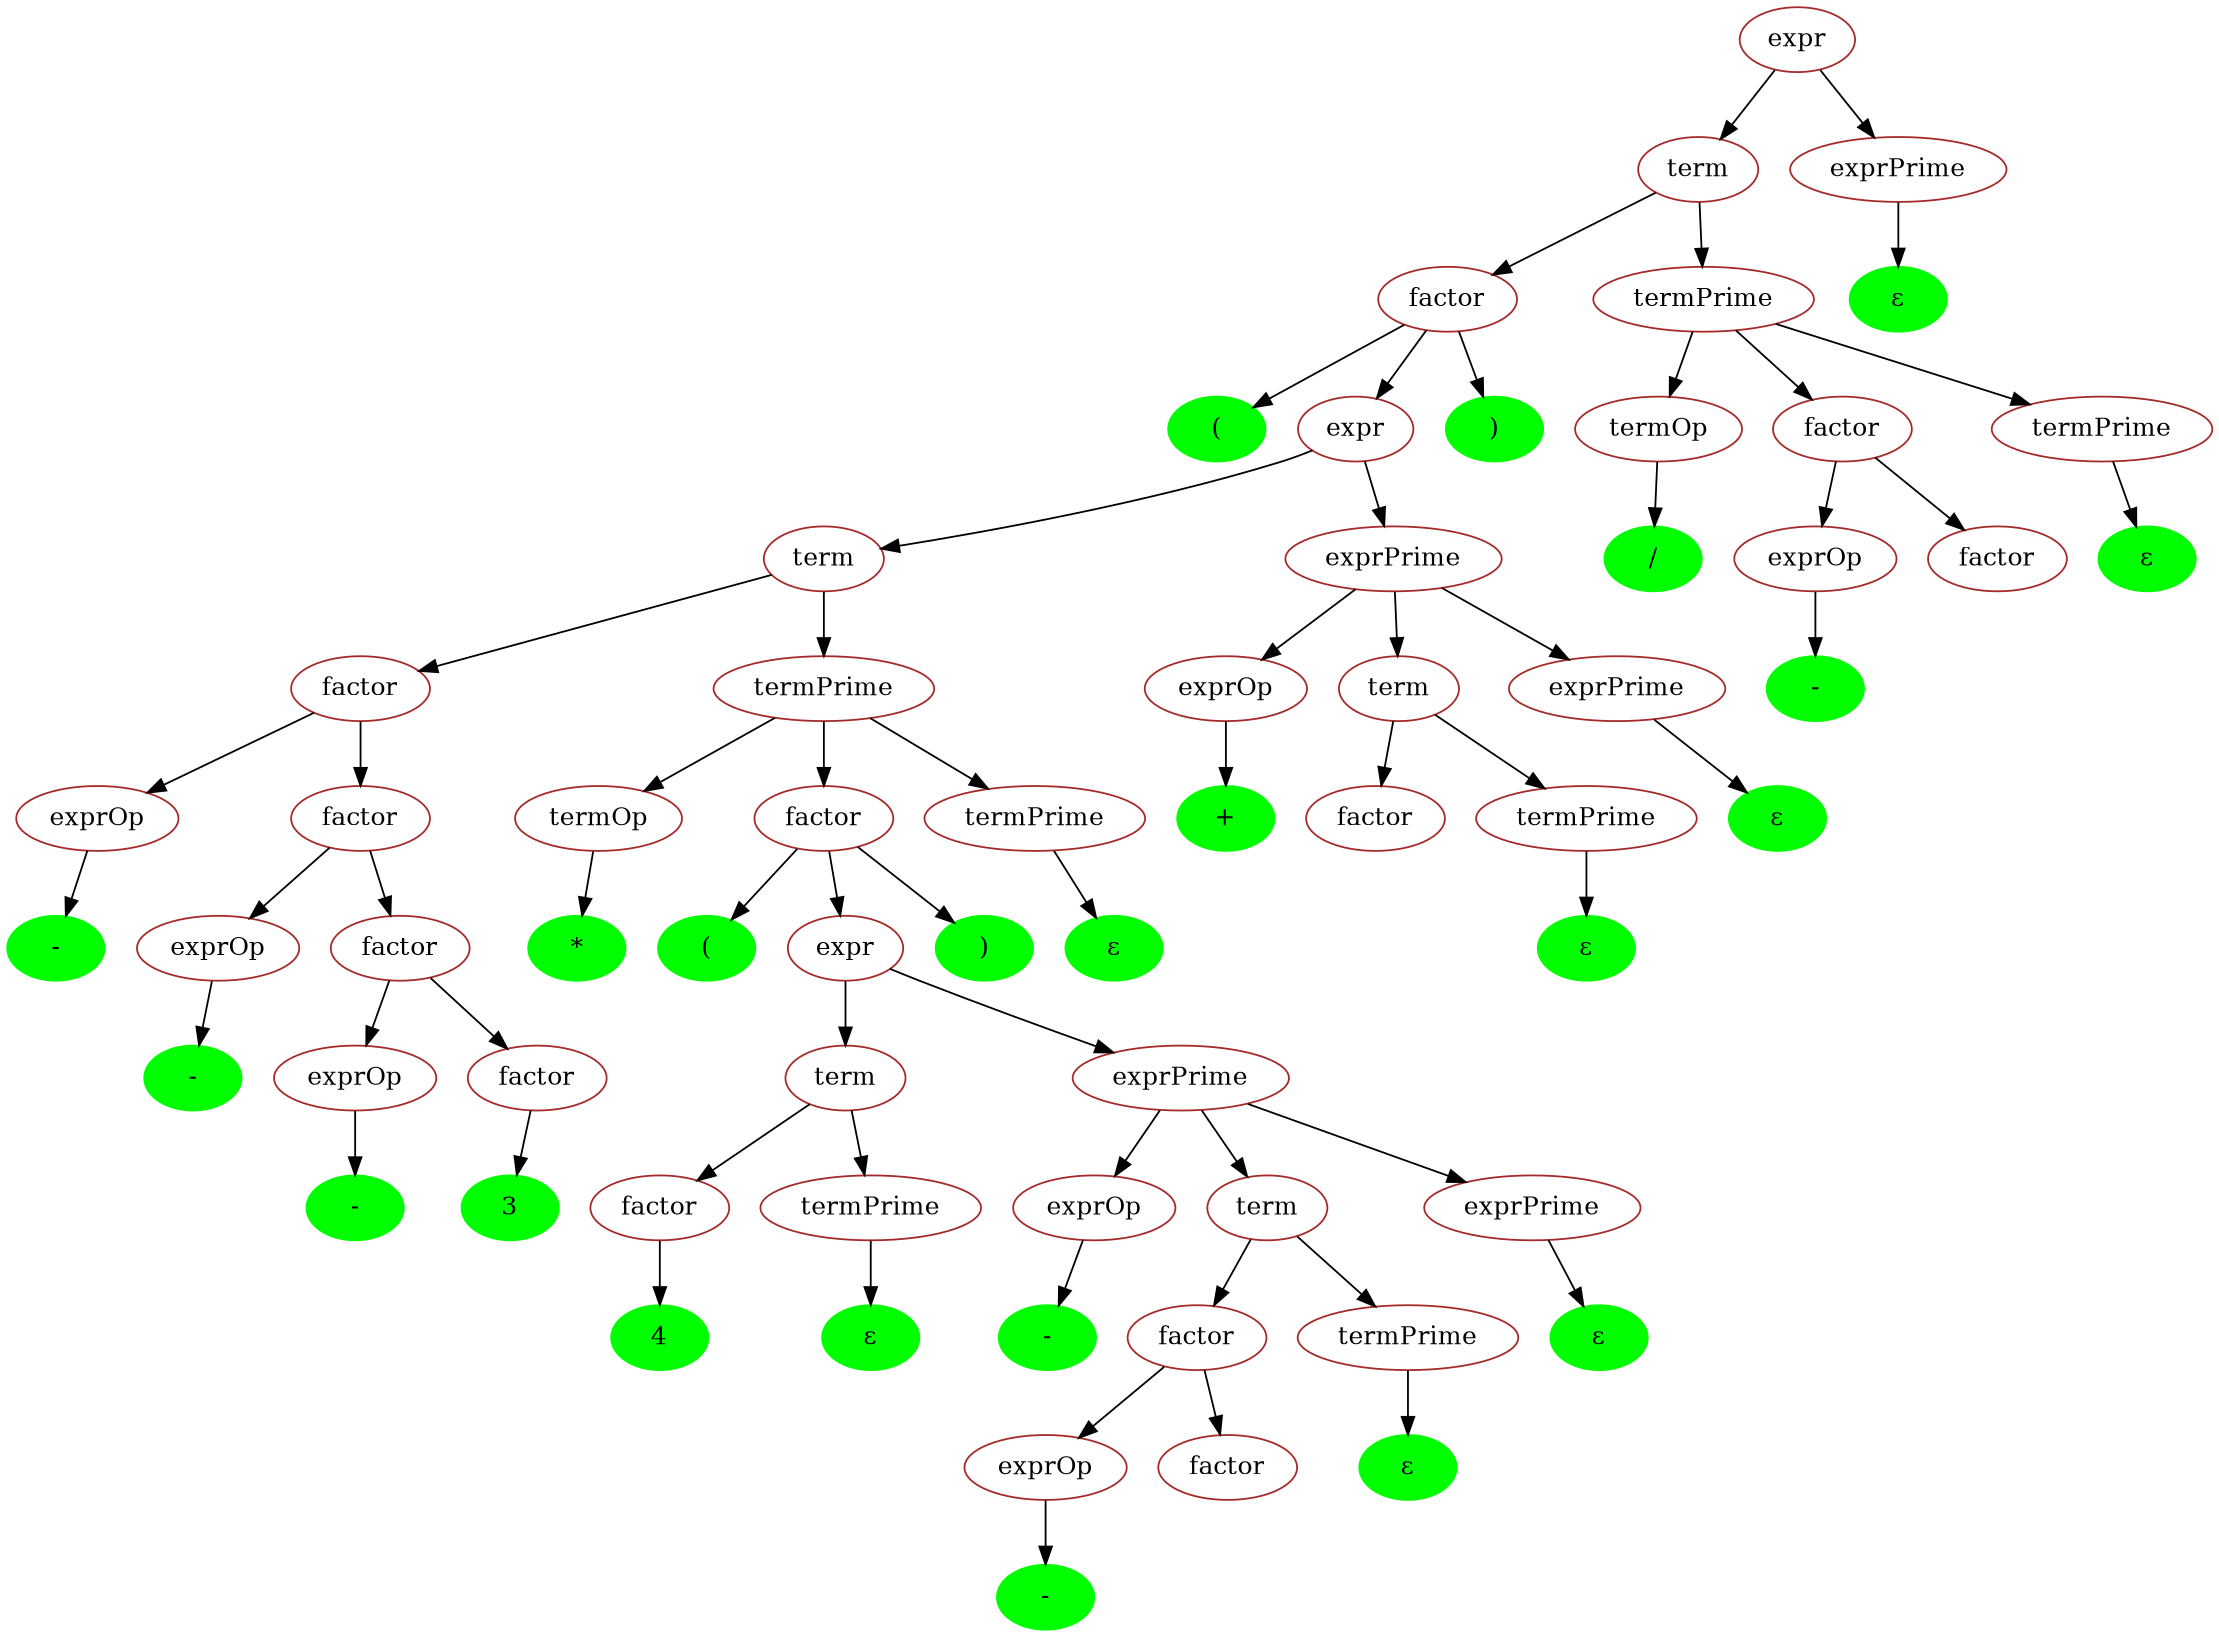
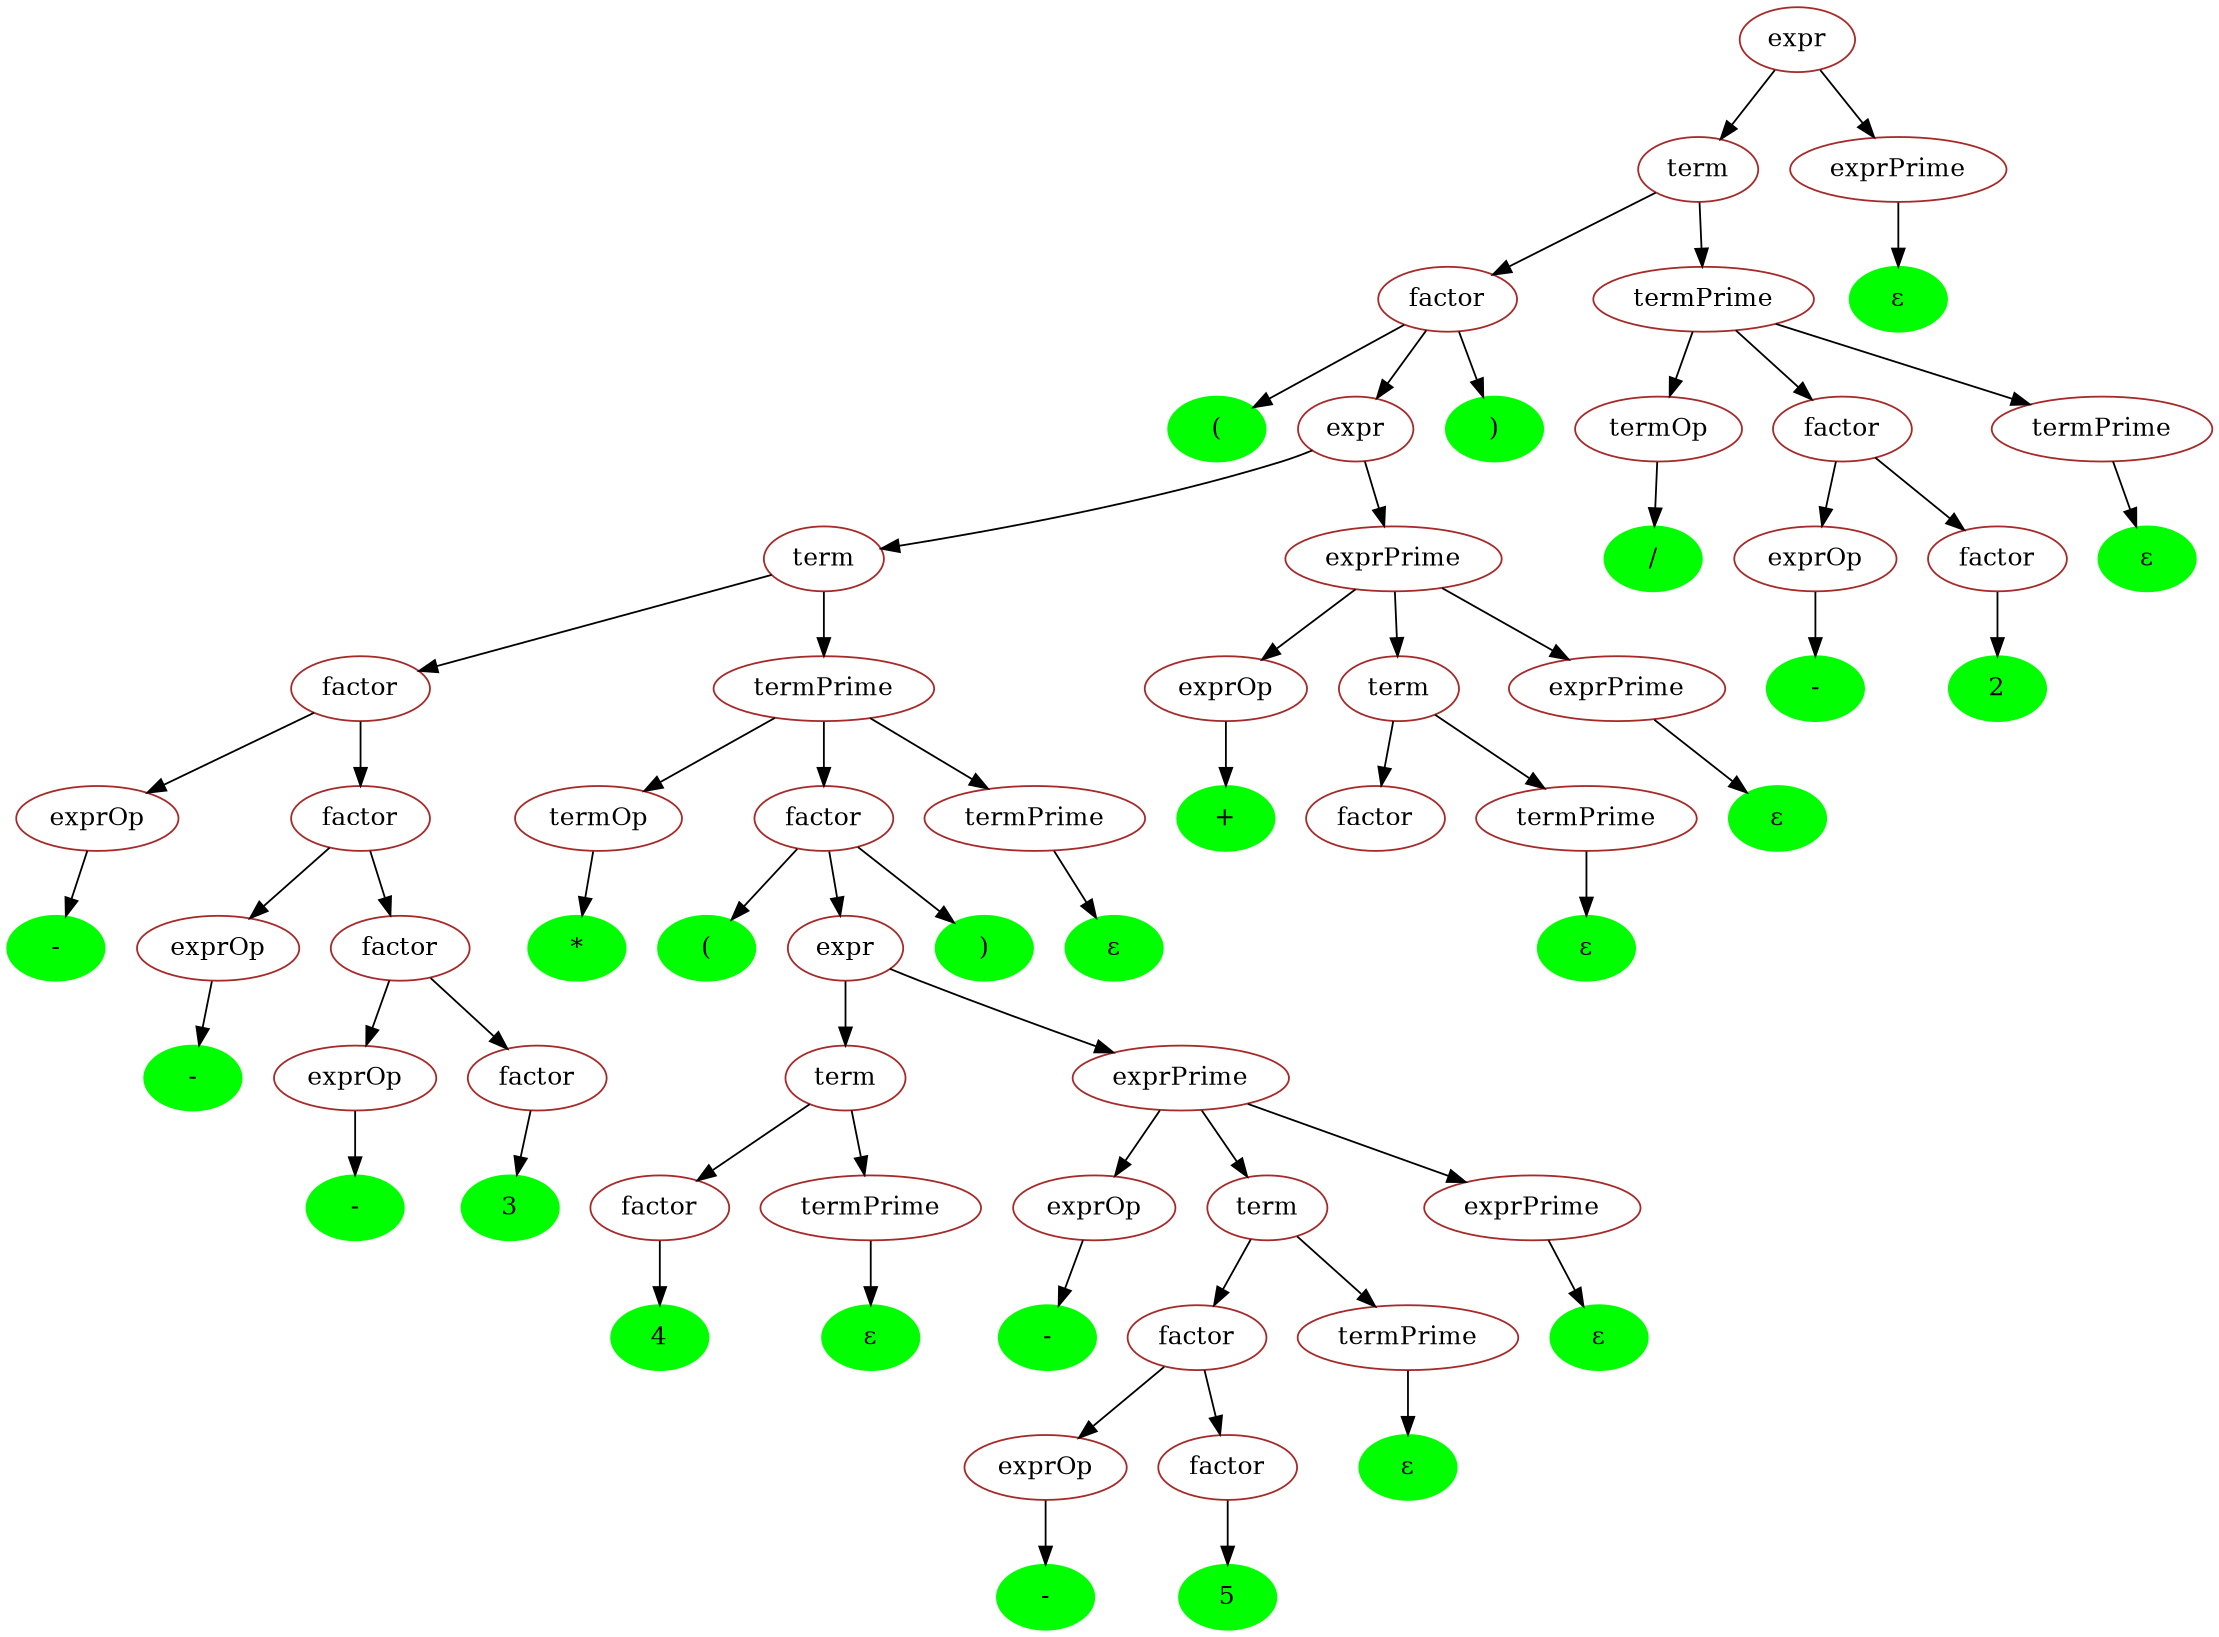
none -> (1997, 689)
none -> (1228, 1597)
